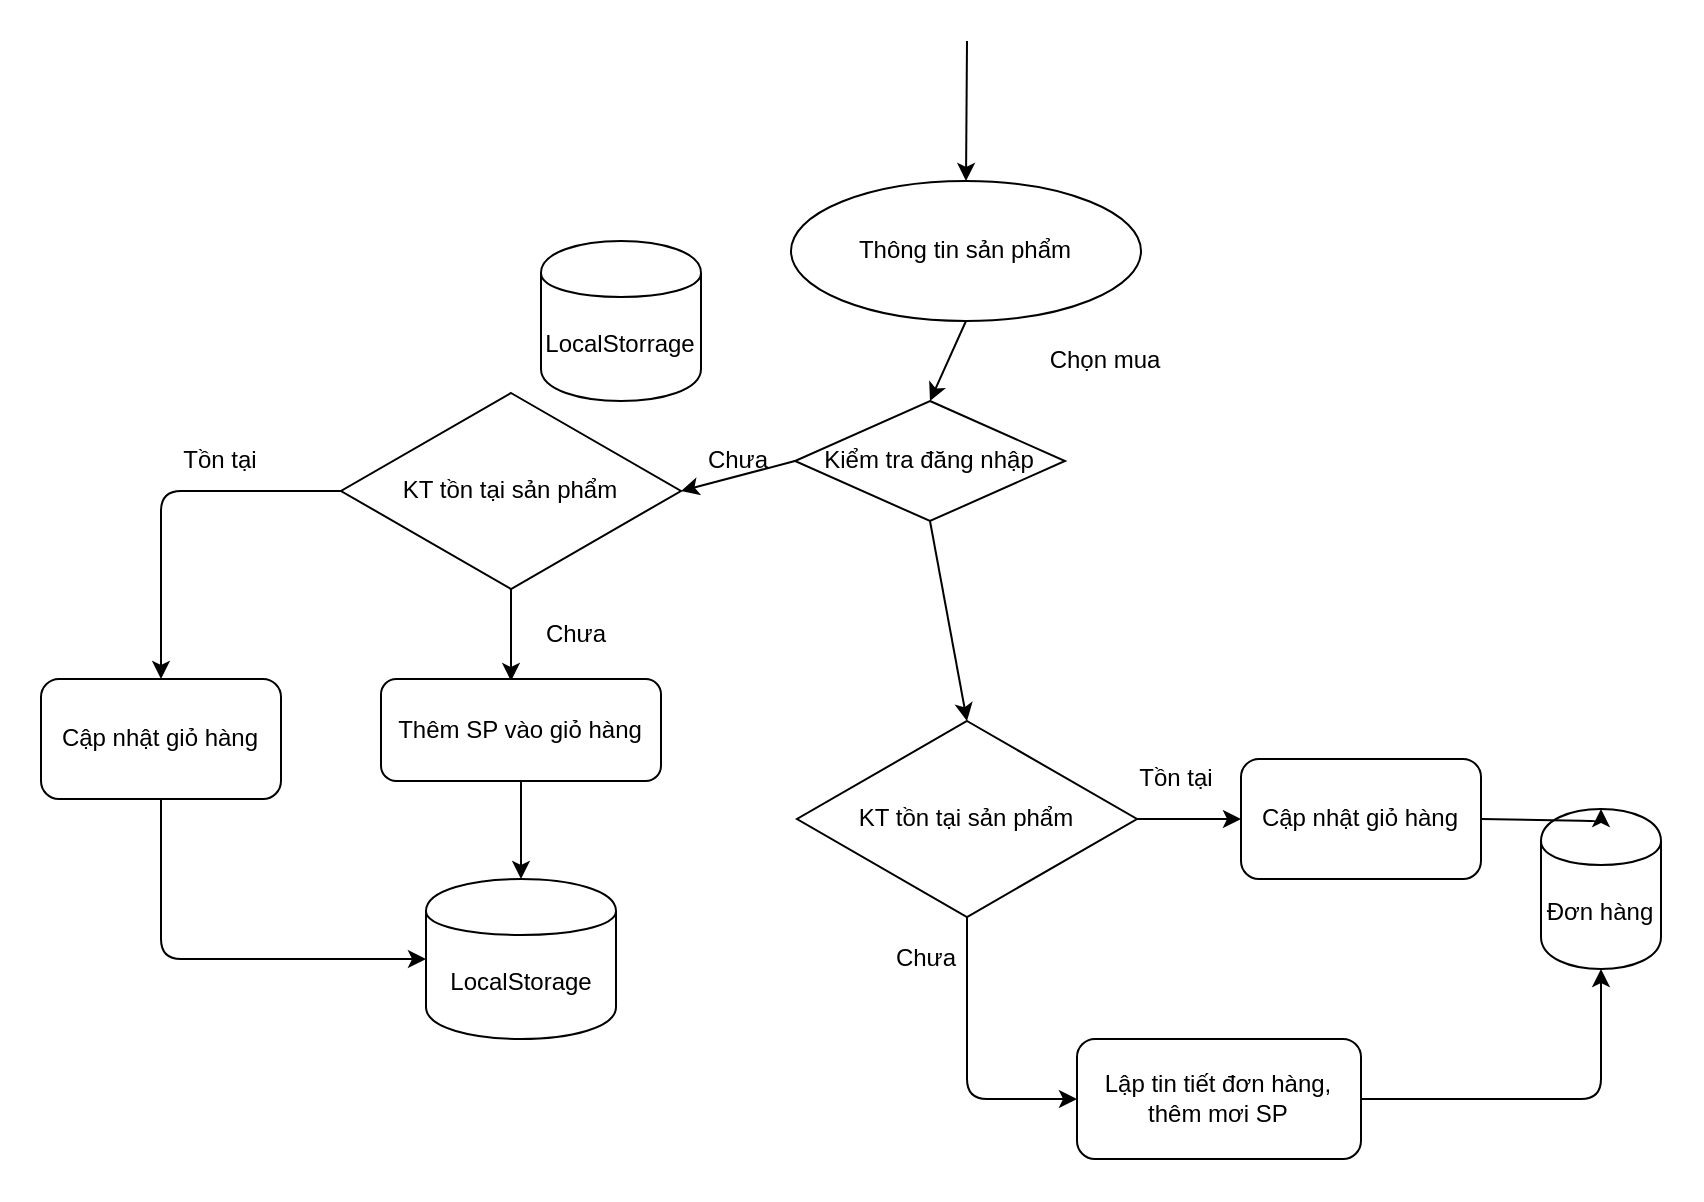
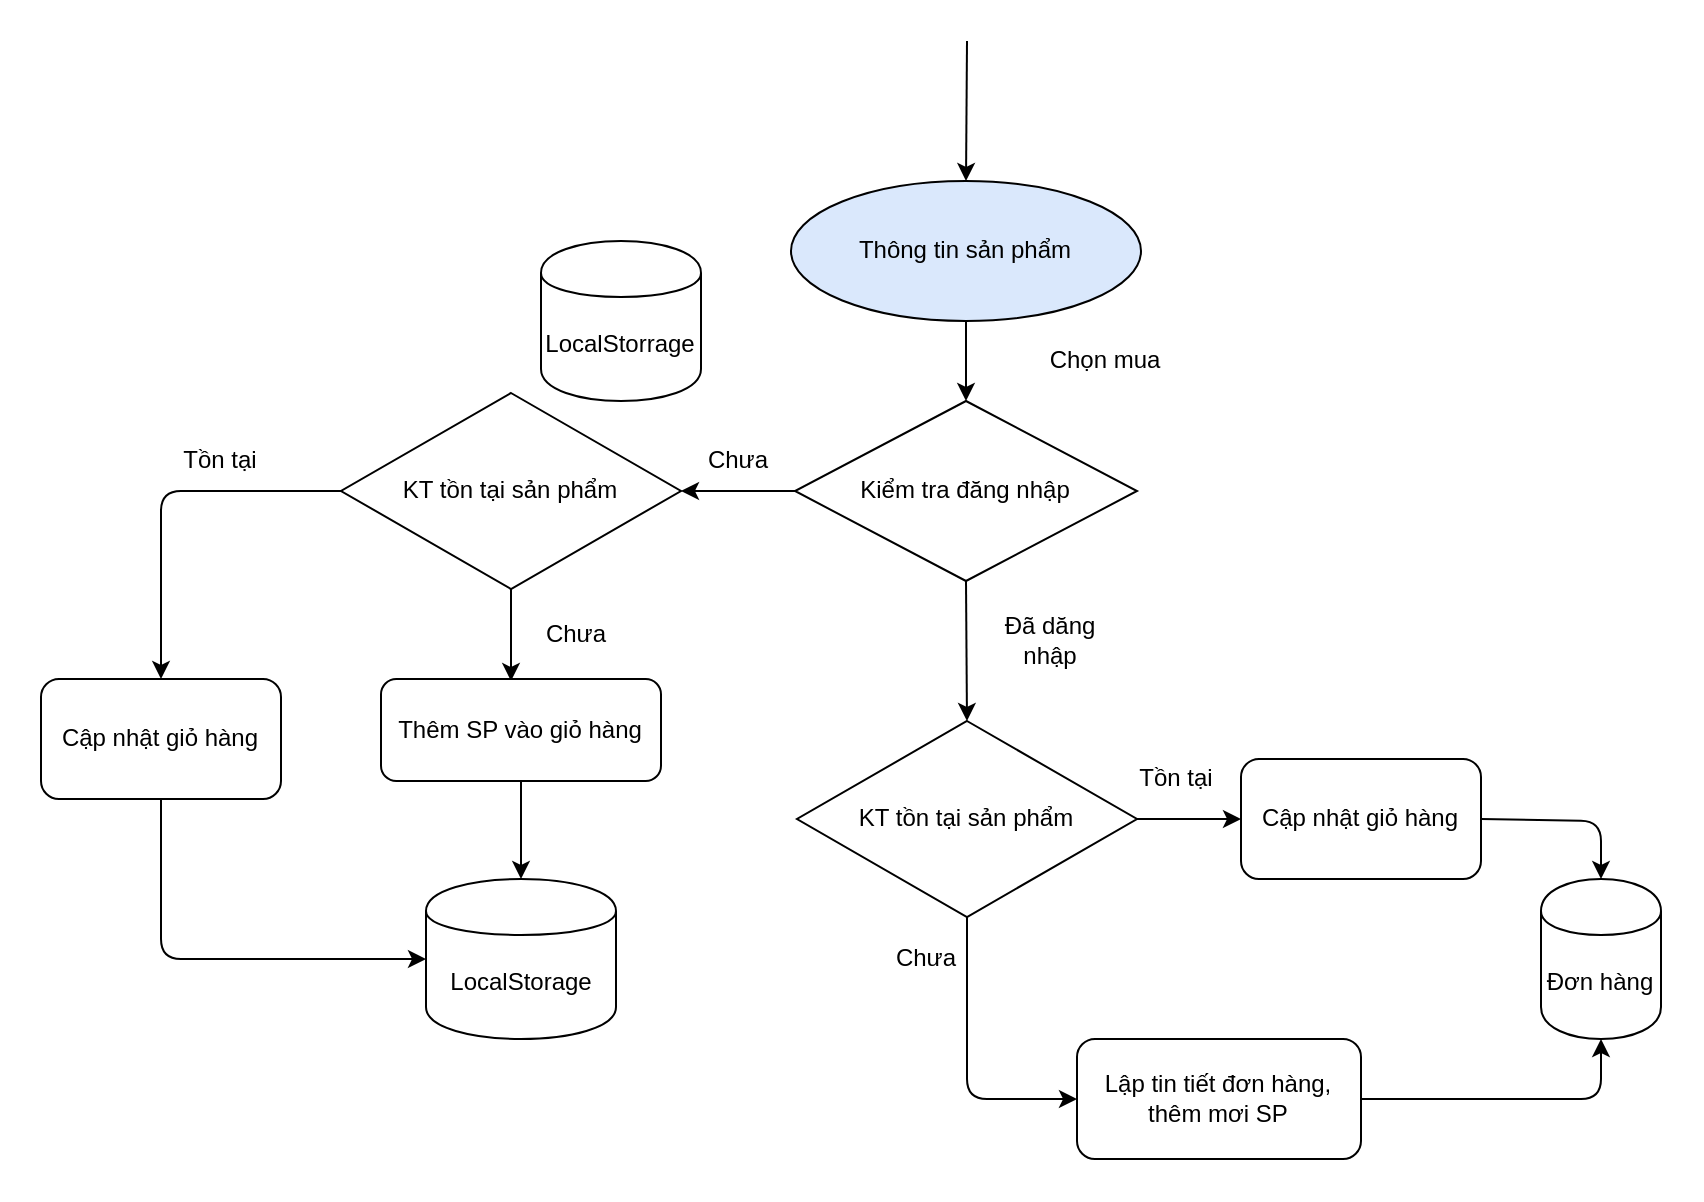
(966, 251) -> (966, 251)
(930, 461) -> (966, 491)
none -> (1051, 641)
(1601, 889) -> (1601, 959)
